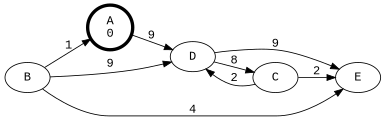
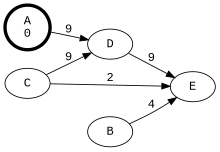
(64, 55) -> none
(230, 66) -> none
(107, 73) -> none
(234, 78) -> (69, 57)
